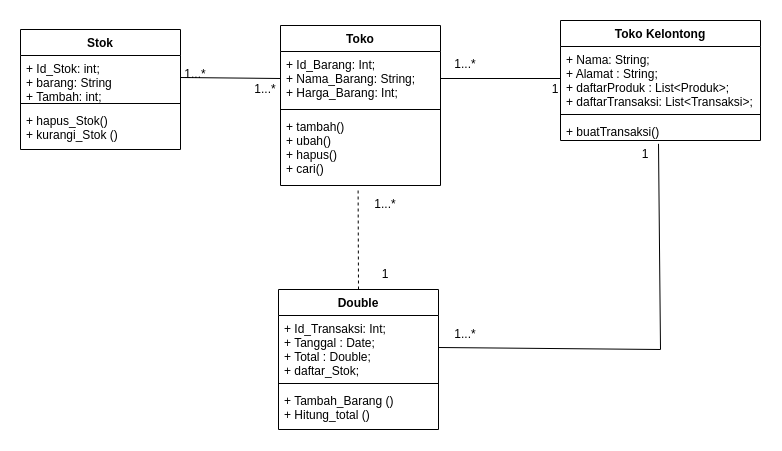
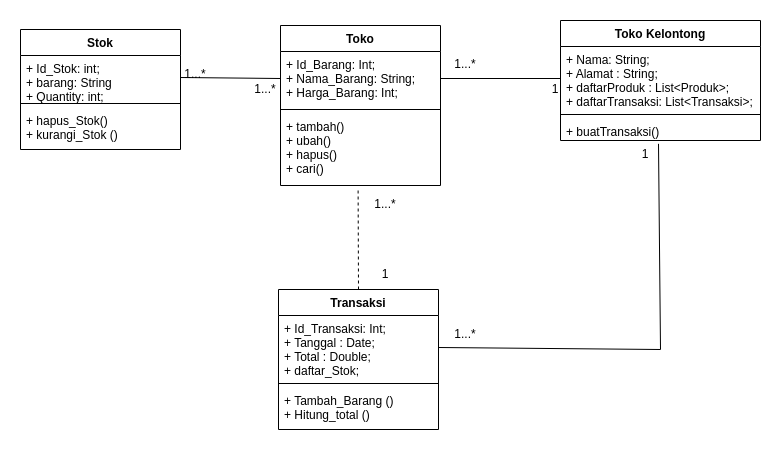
(69, 69) -> (69, 69)
(358, 303) -> (358, 303)
